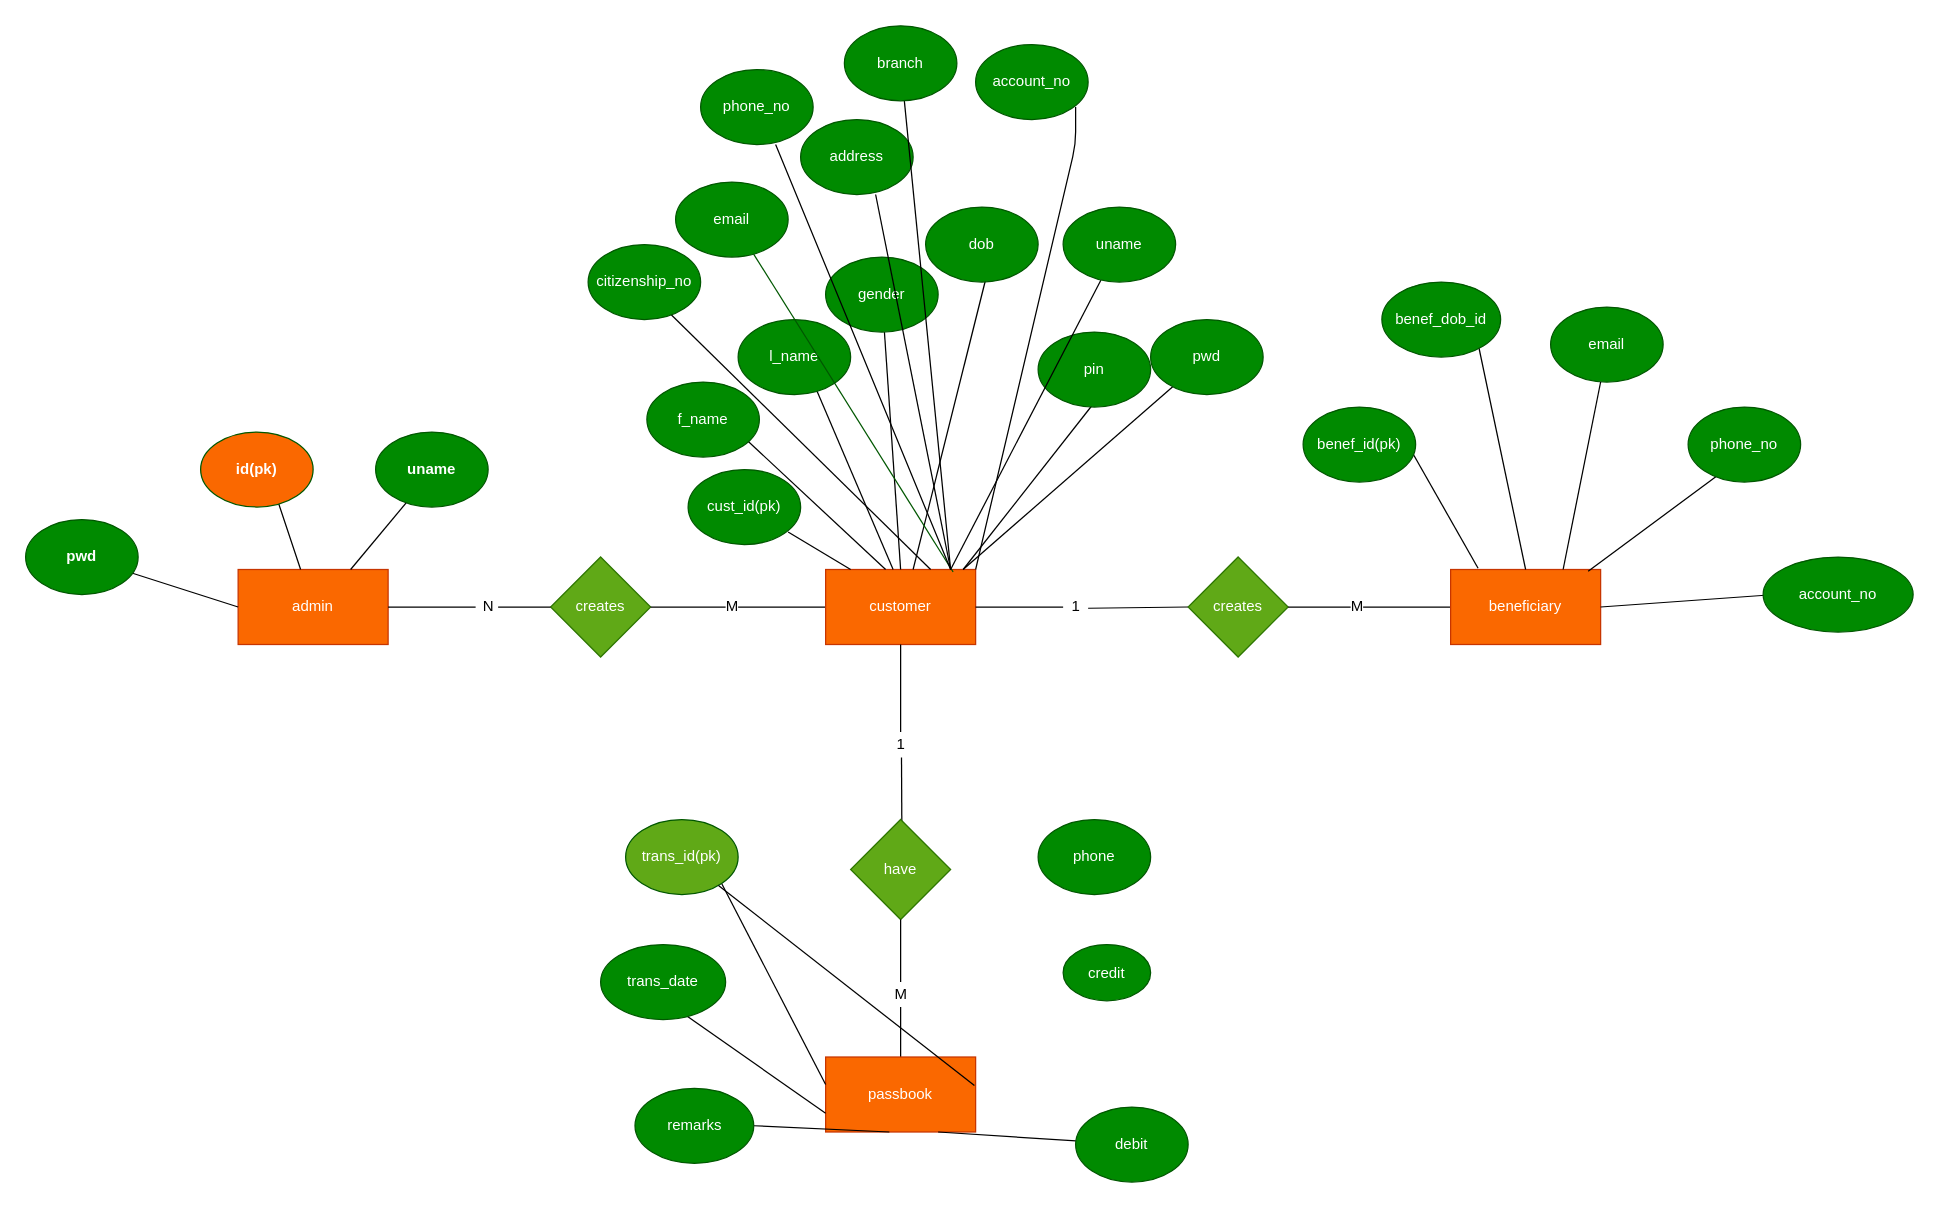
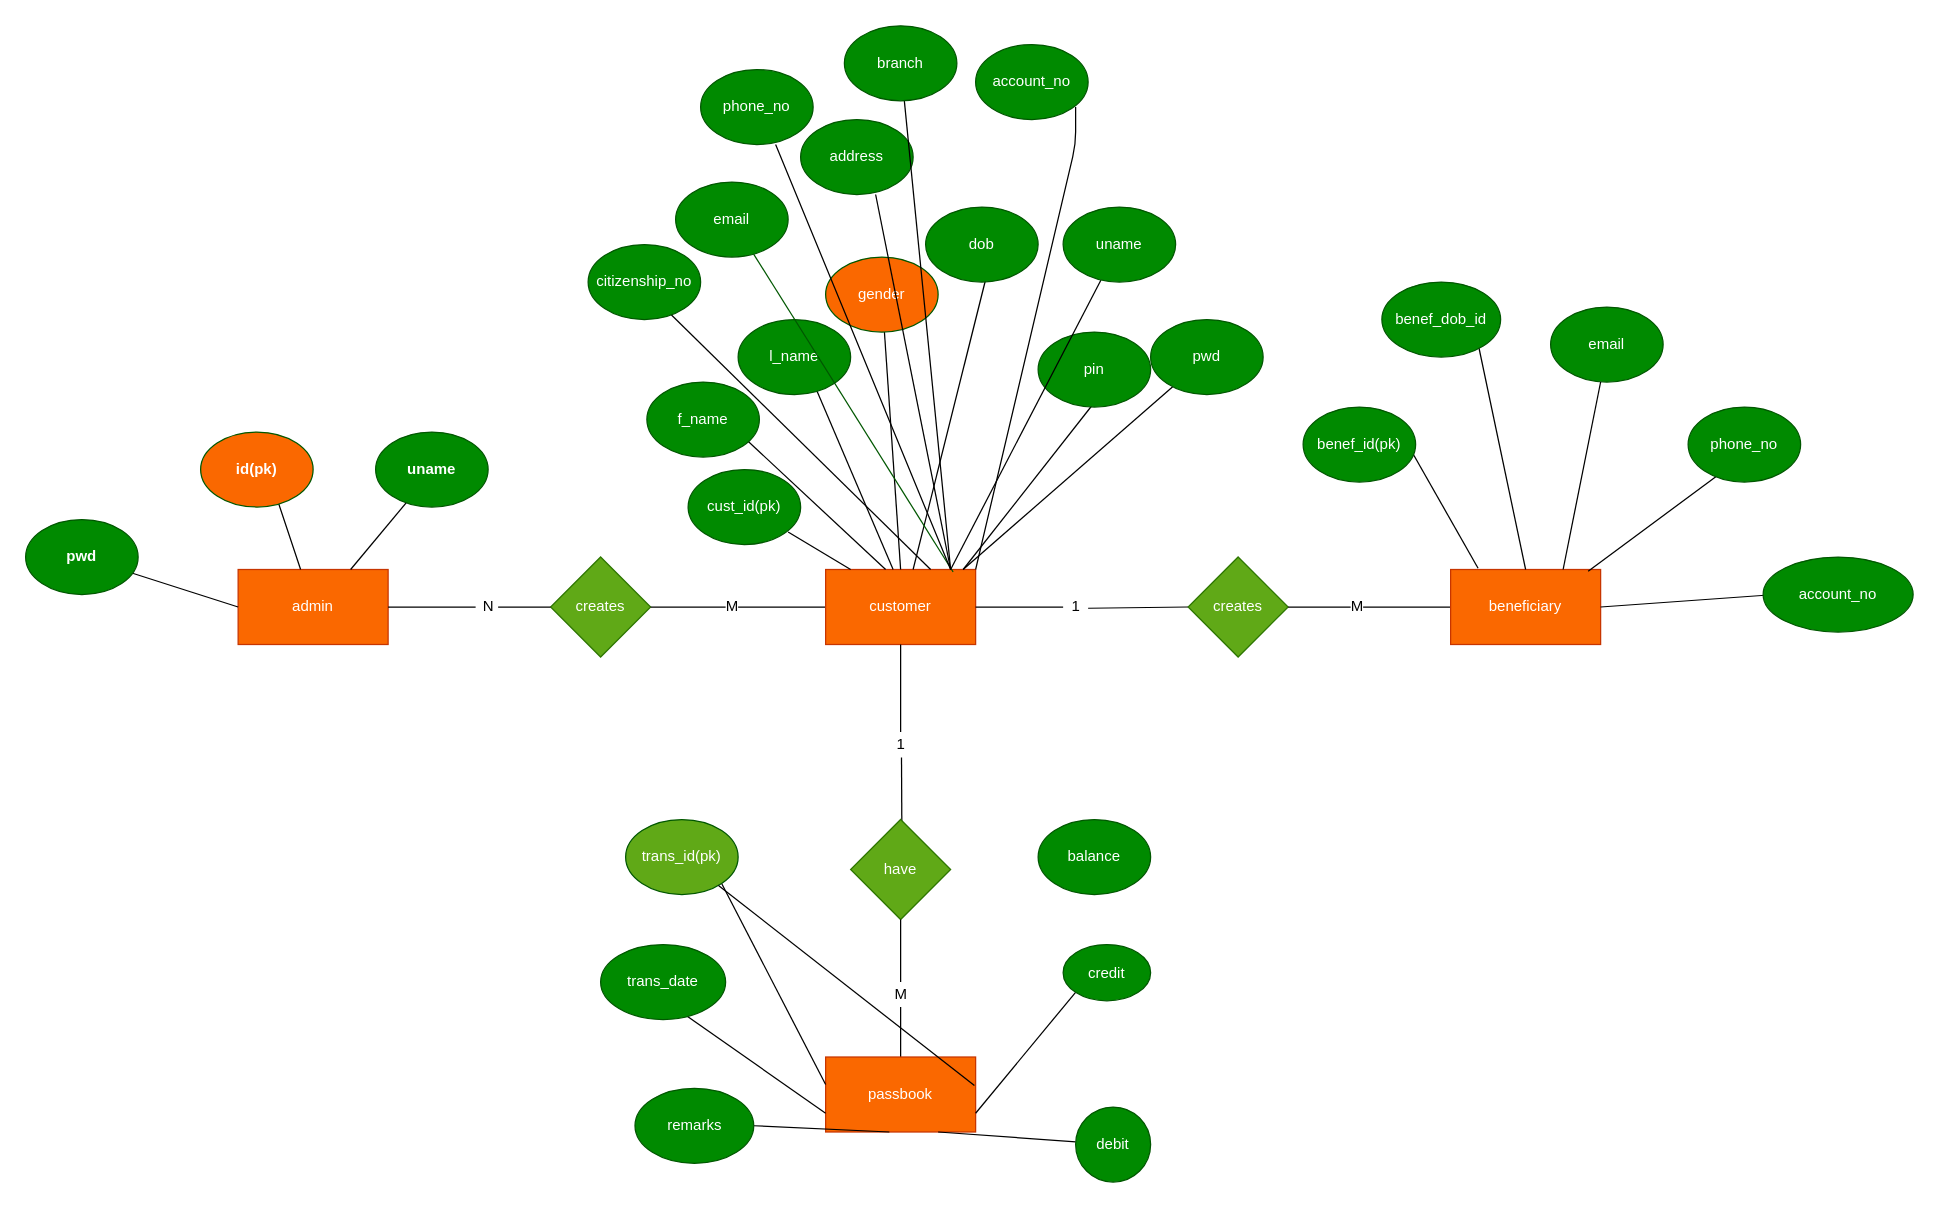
(882, 294) -> (882, 294)
(1094, 857) -> (1094, 857)
none -> (1026, 1053)
(1132, 1144) -> (1113, 1144)
